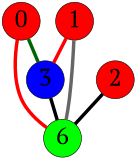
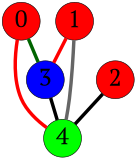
(63, 138) -> (63, 138)
